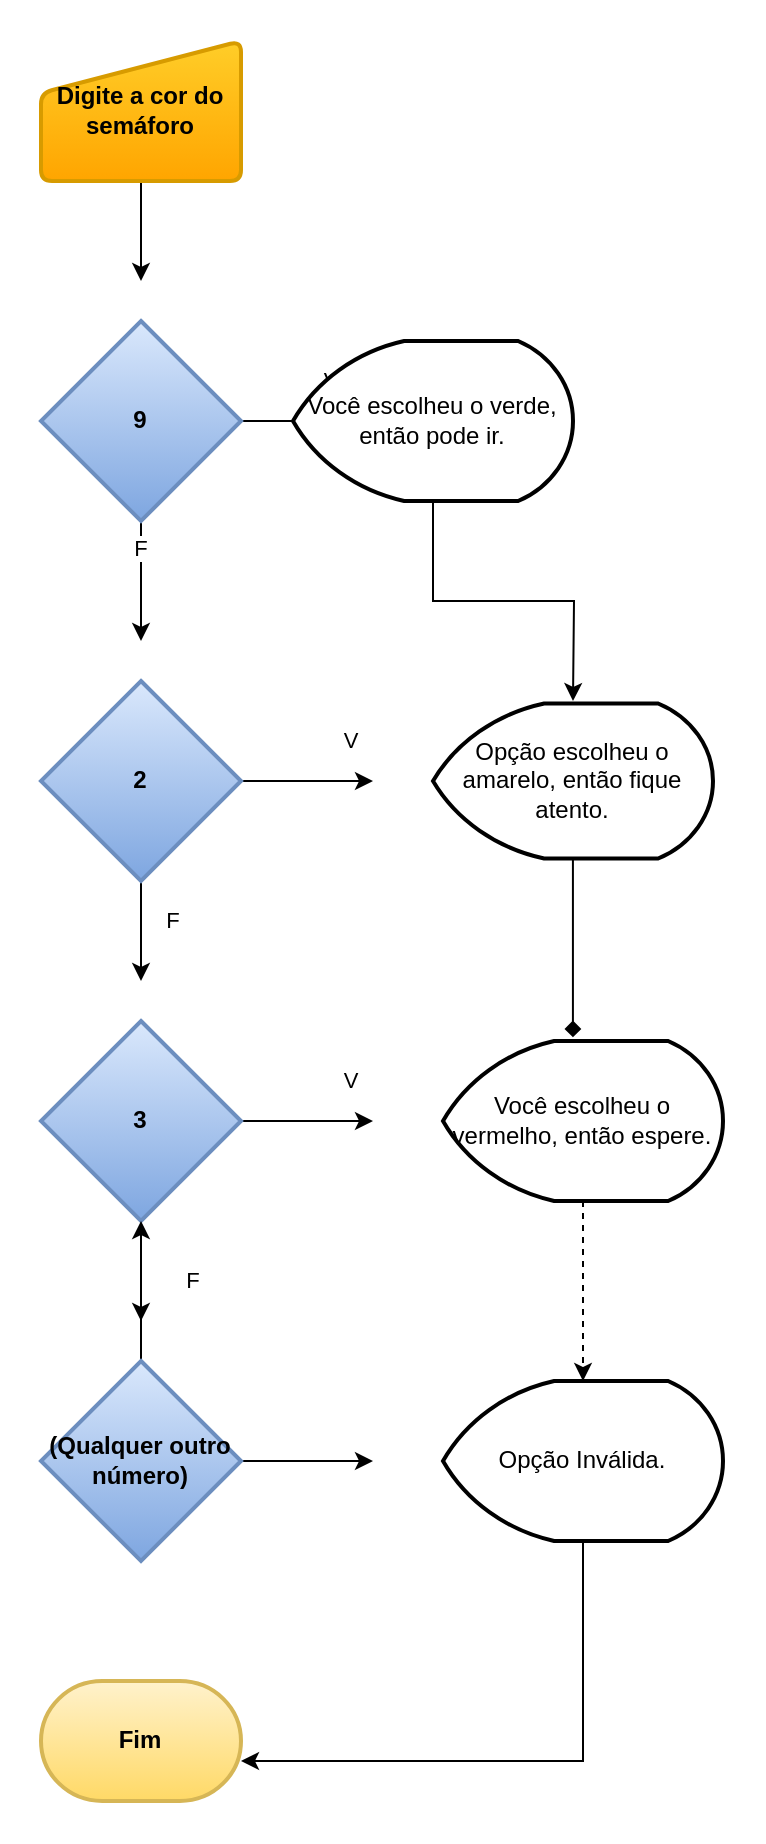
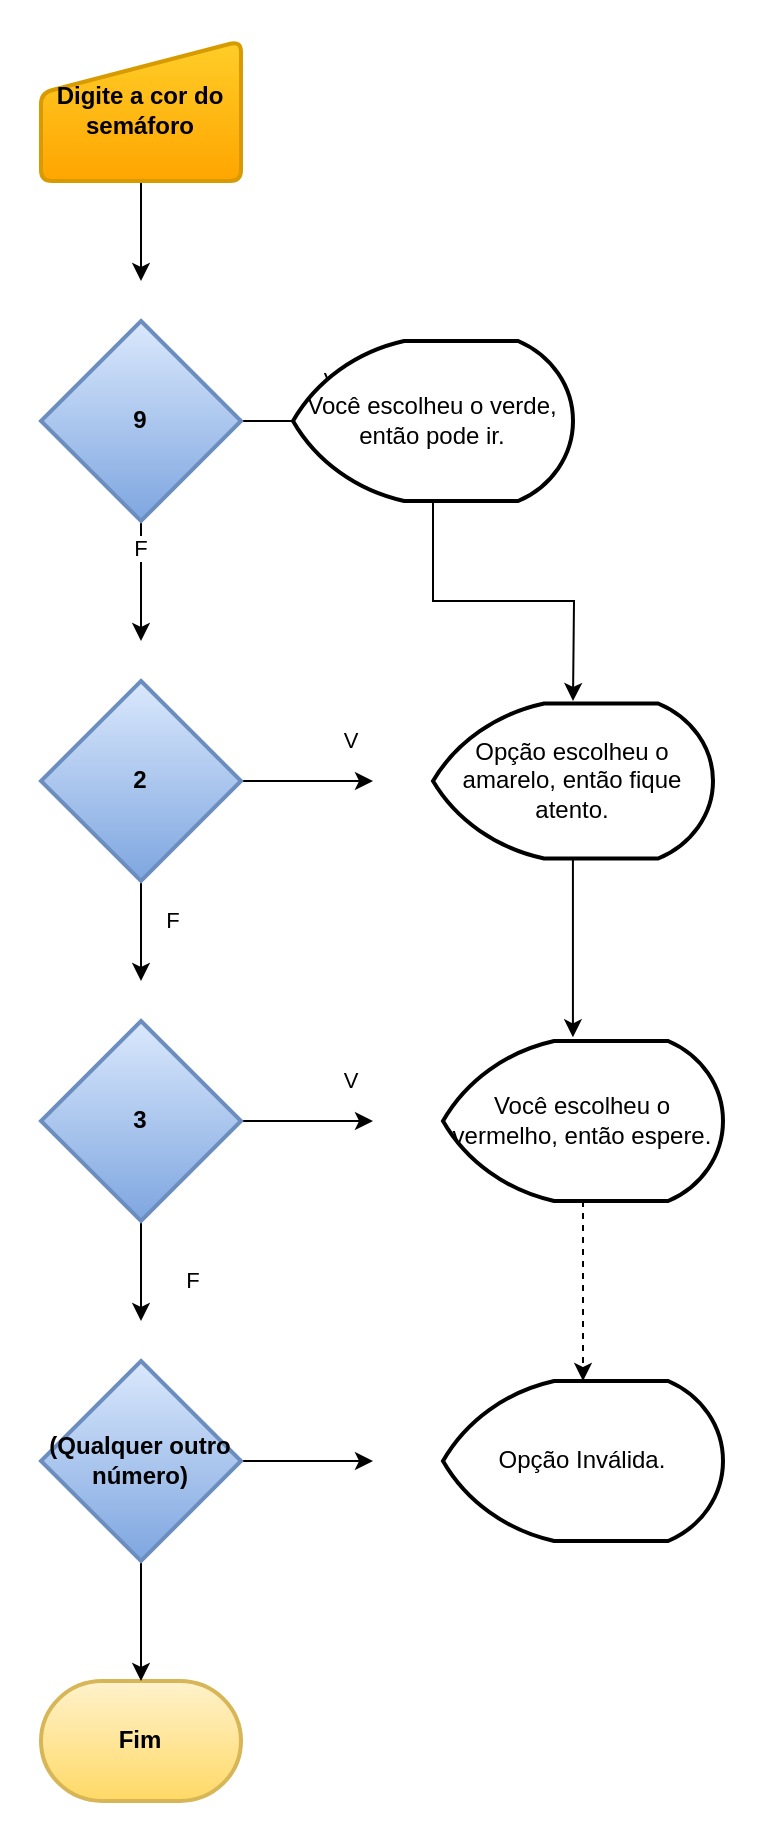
(573, 1021) -> (573, 1022)
(141, 1339) -> (141, 1614)
(529, 1761) -> none
